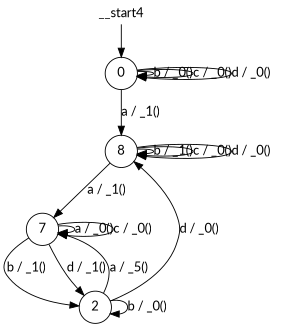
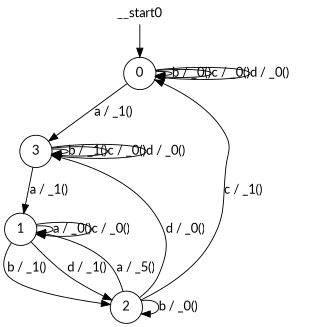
(121, 14) -> (140, 14)
(121, 151) -> (36, 151)
none -> (224, 194)
(42, 229) -> (21, 229)
